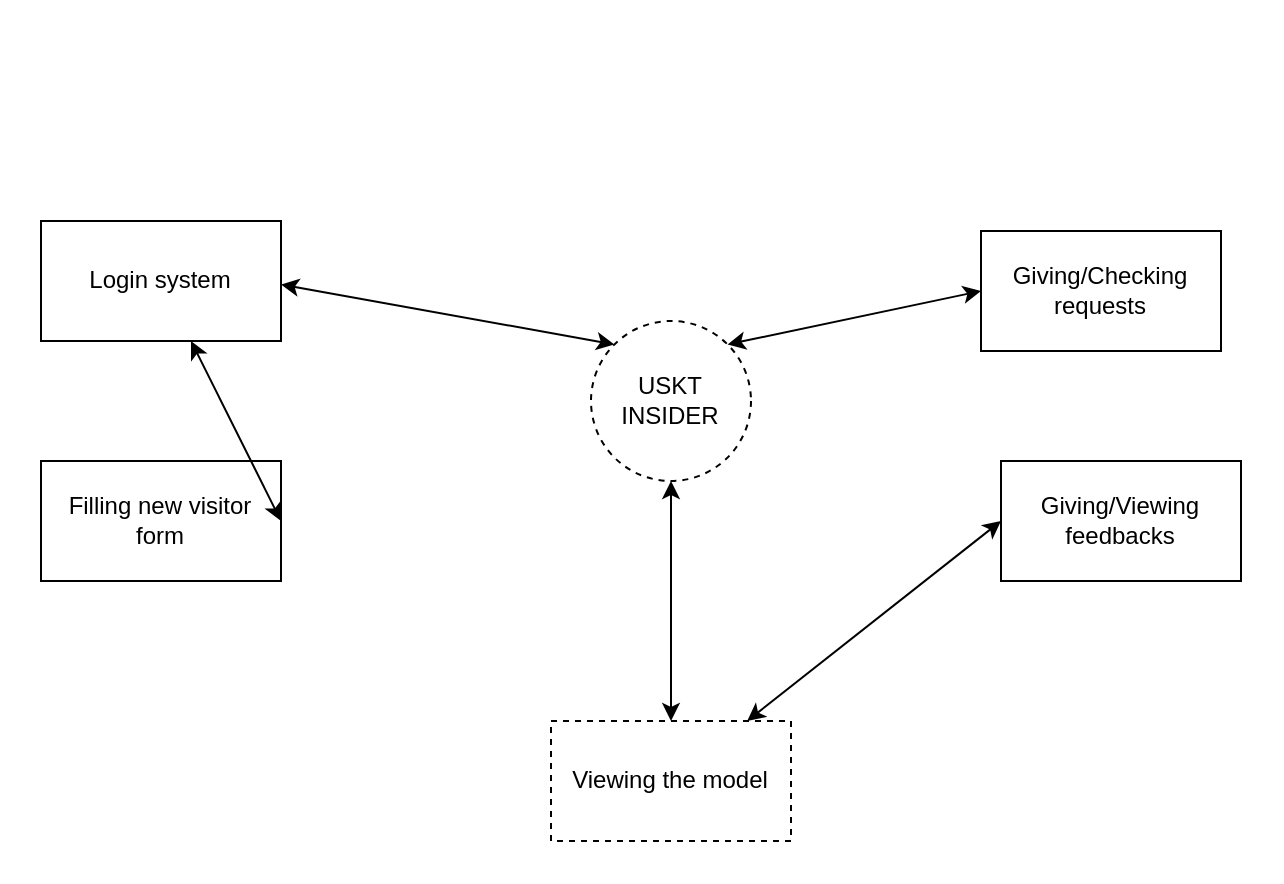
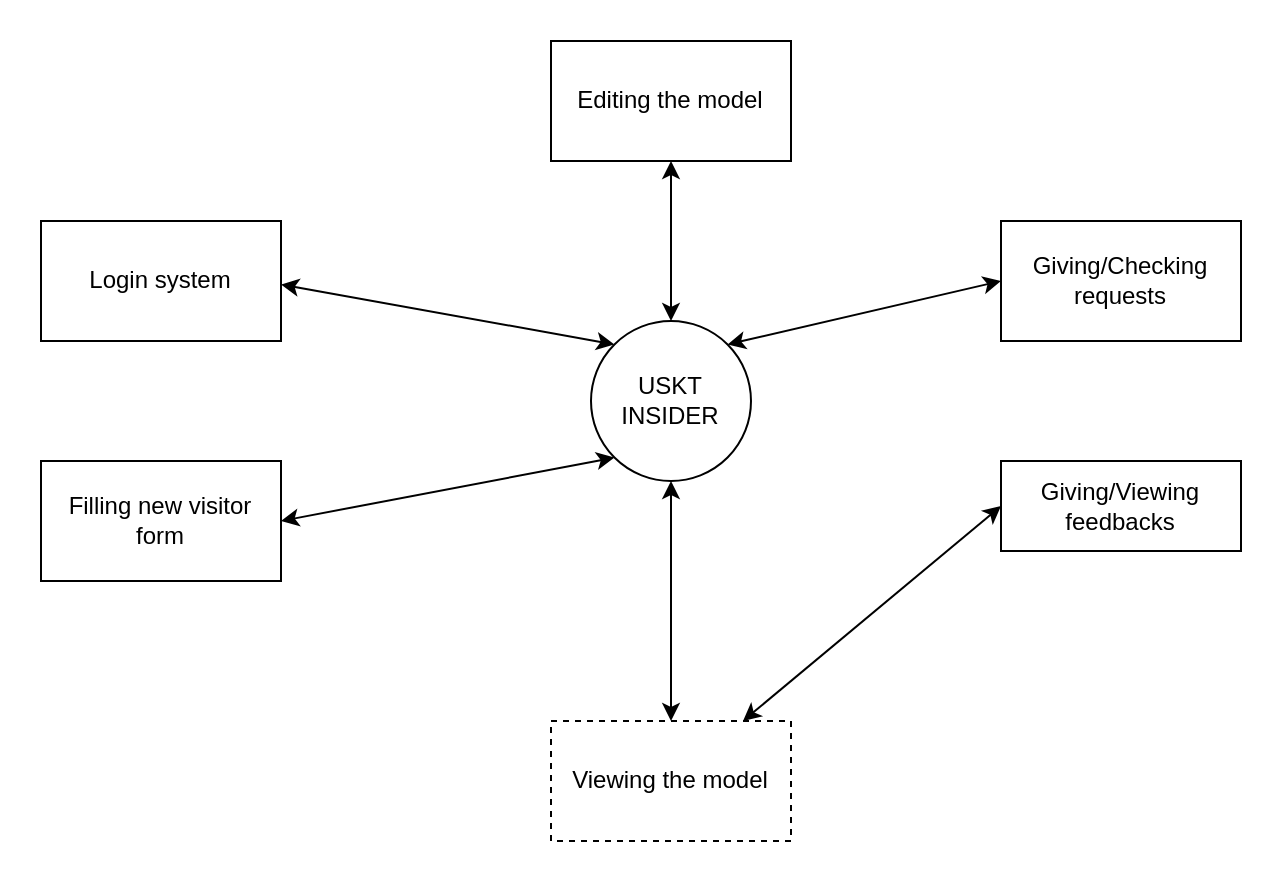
none -> (671, 101)
none -> (671, 241)
(1101, 291) -> (1121, 281)
(671, 401) -> (671, 401)
(236, 431) -> (447, 489)
(1121, 521) -> (1121, 506)
